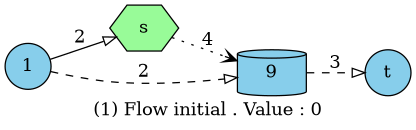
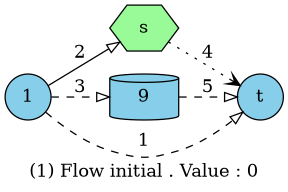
(198, 47) -> (199, 60)
(336, 63) -> (208, 87)
(144, 72) -> (80, 87)
none -> (138, 157)
